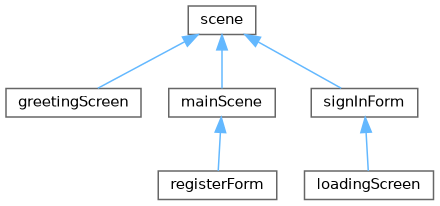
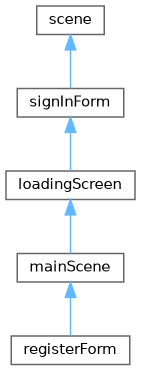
(222, 69) -> (70, 234)
(74, 103) -> none
